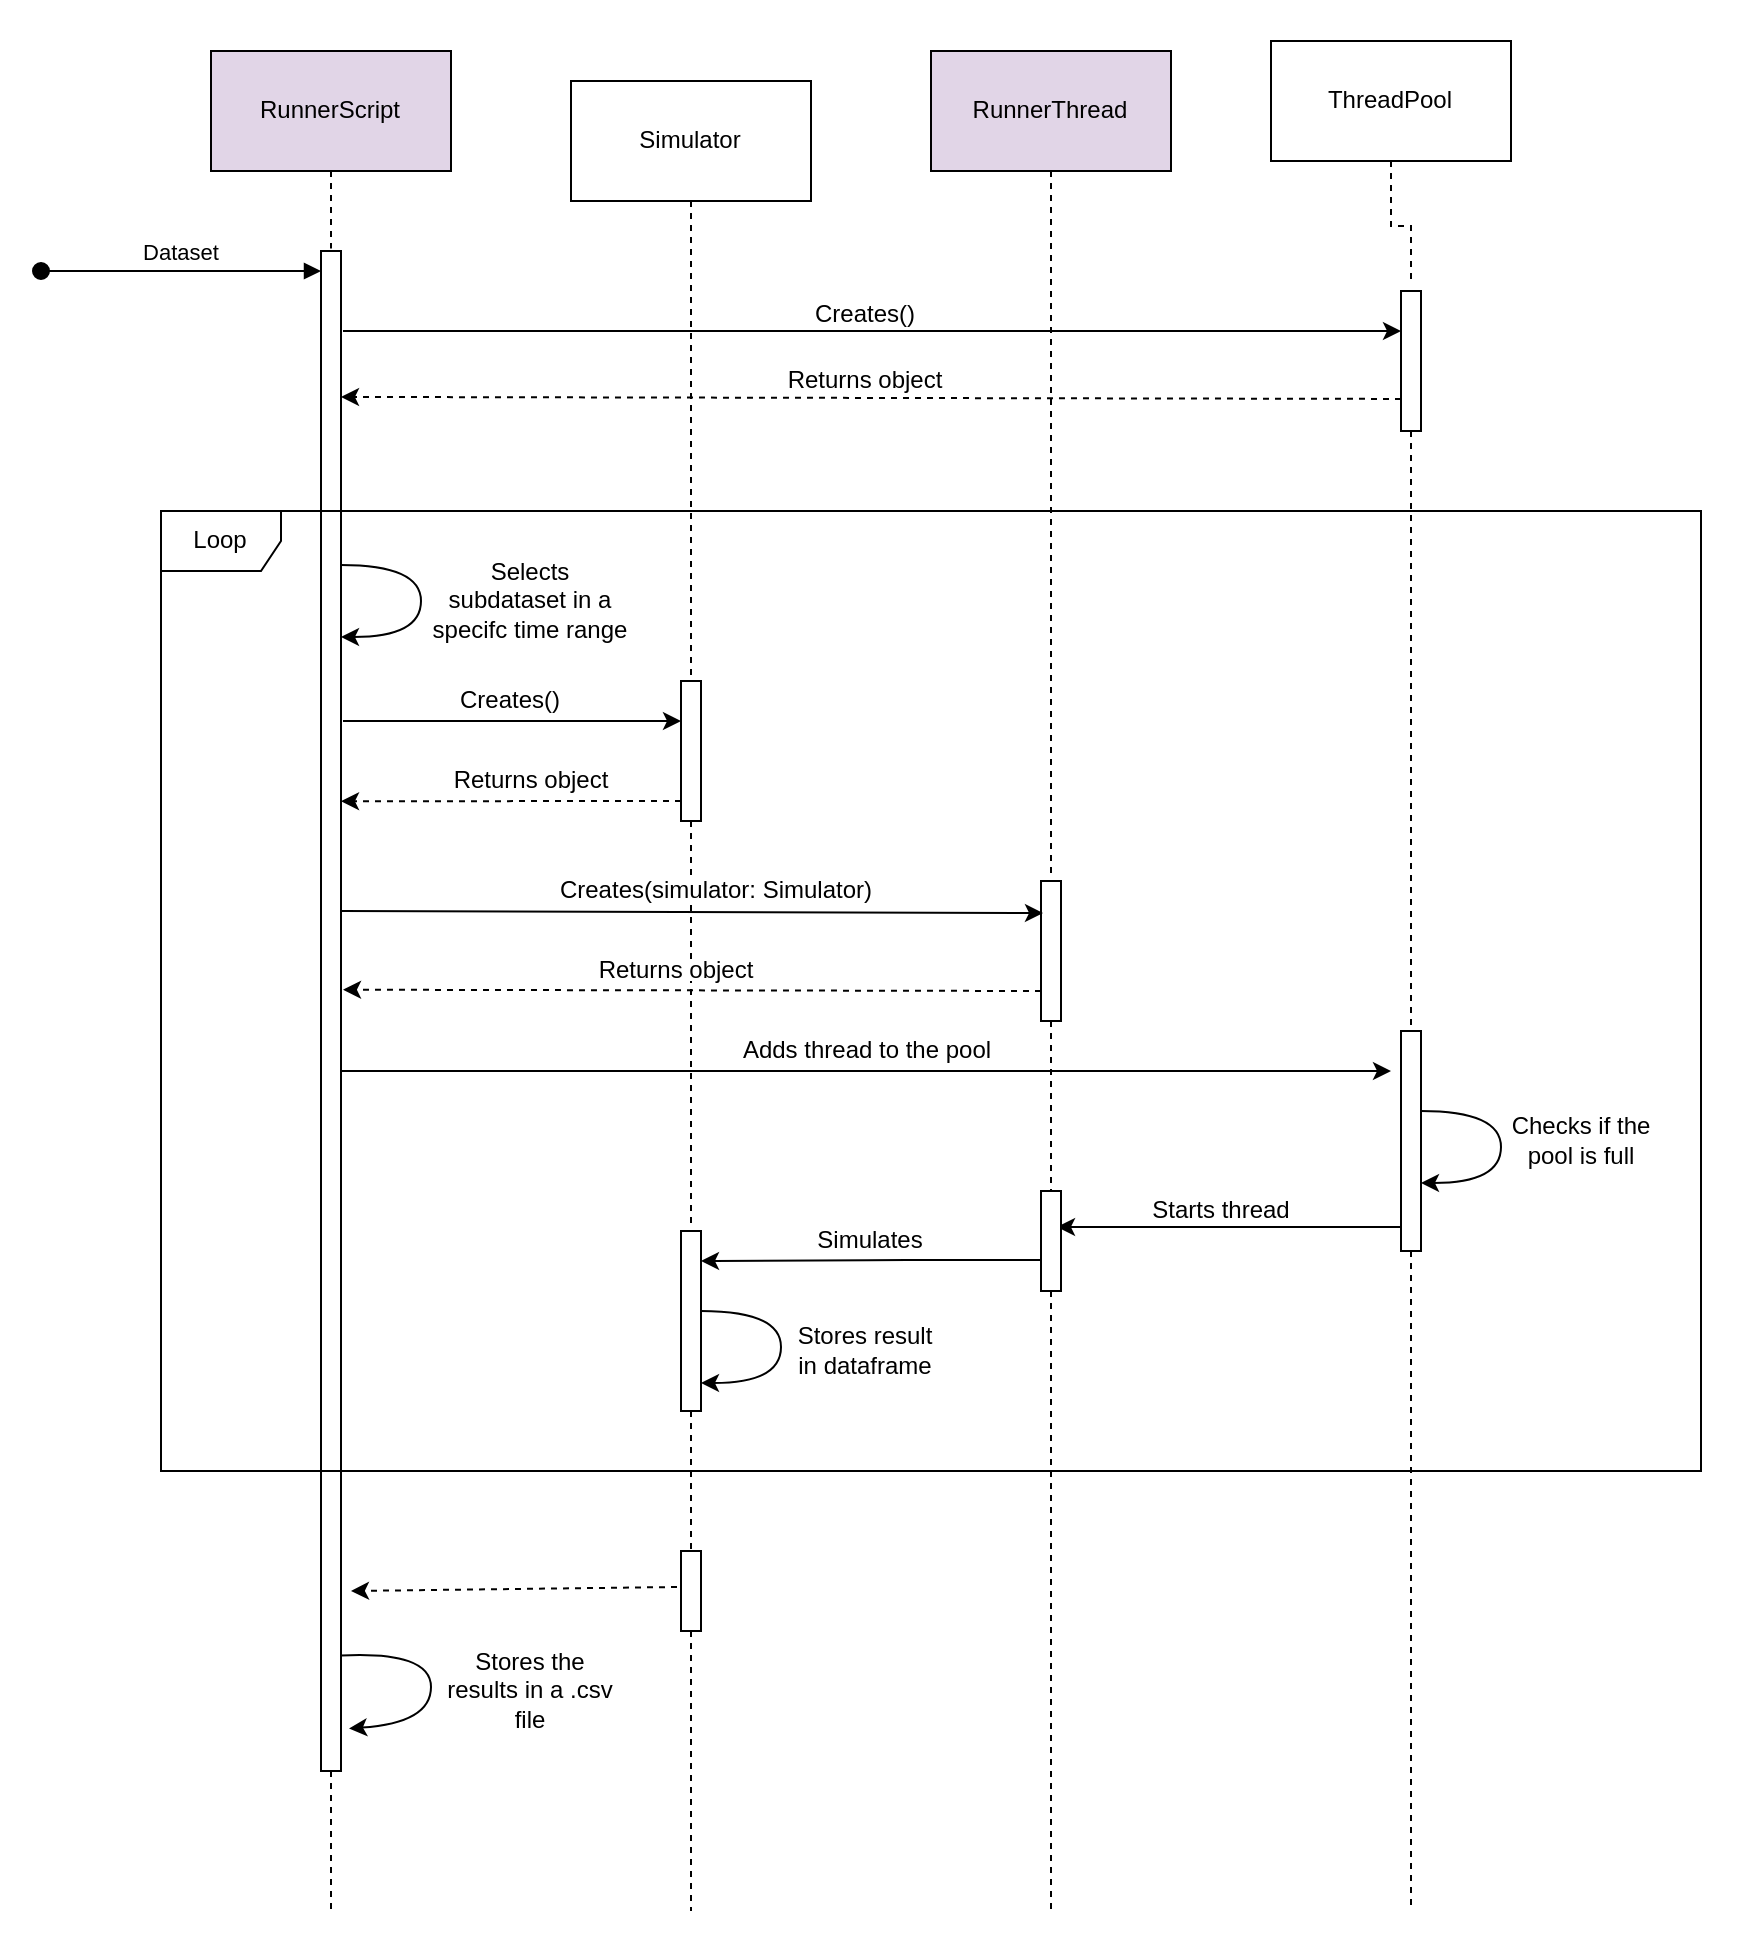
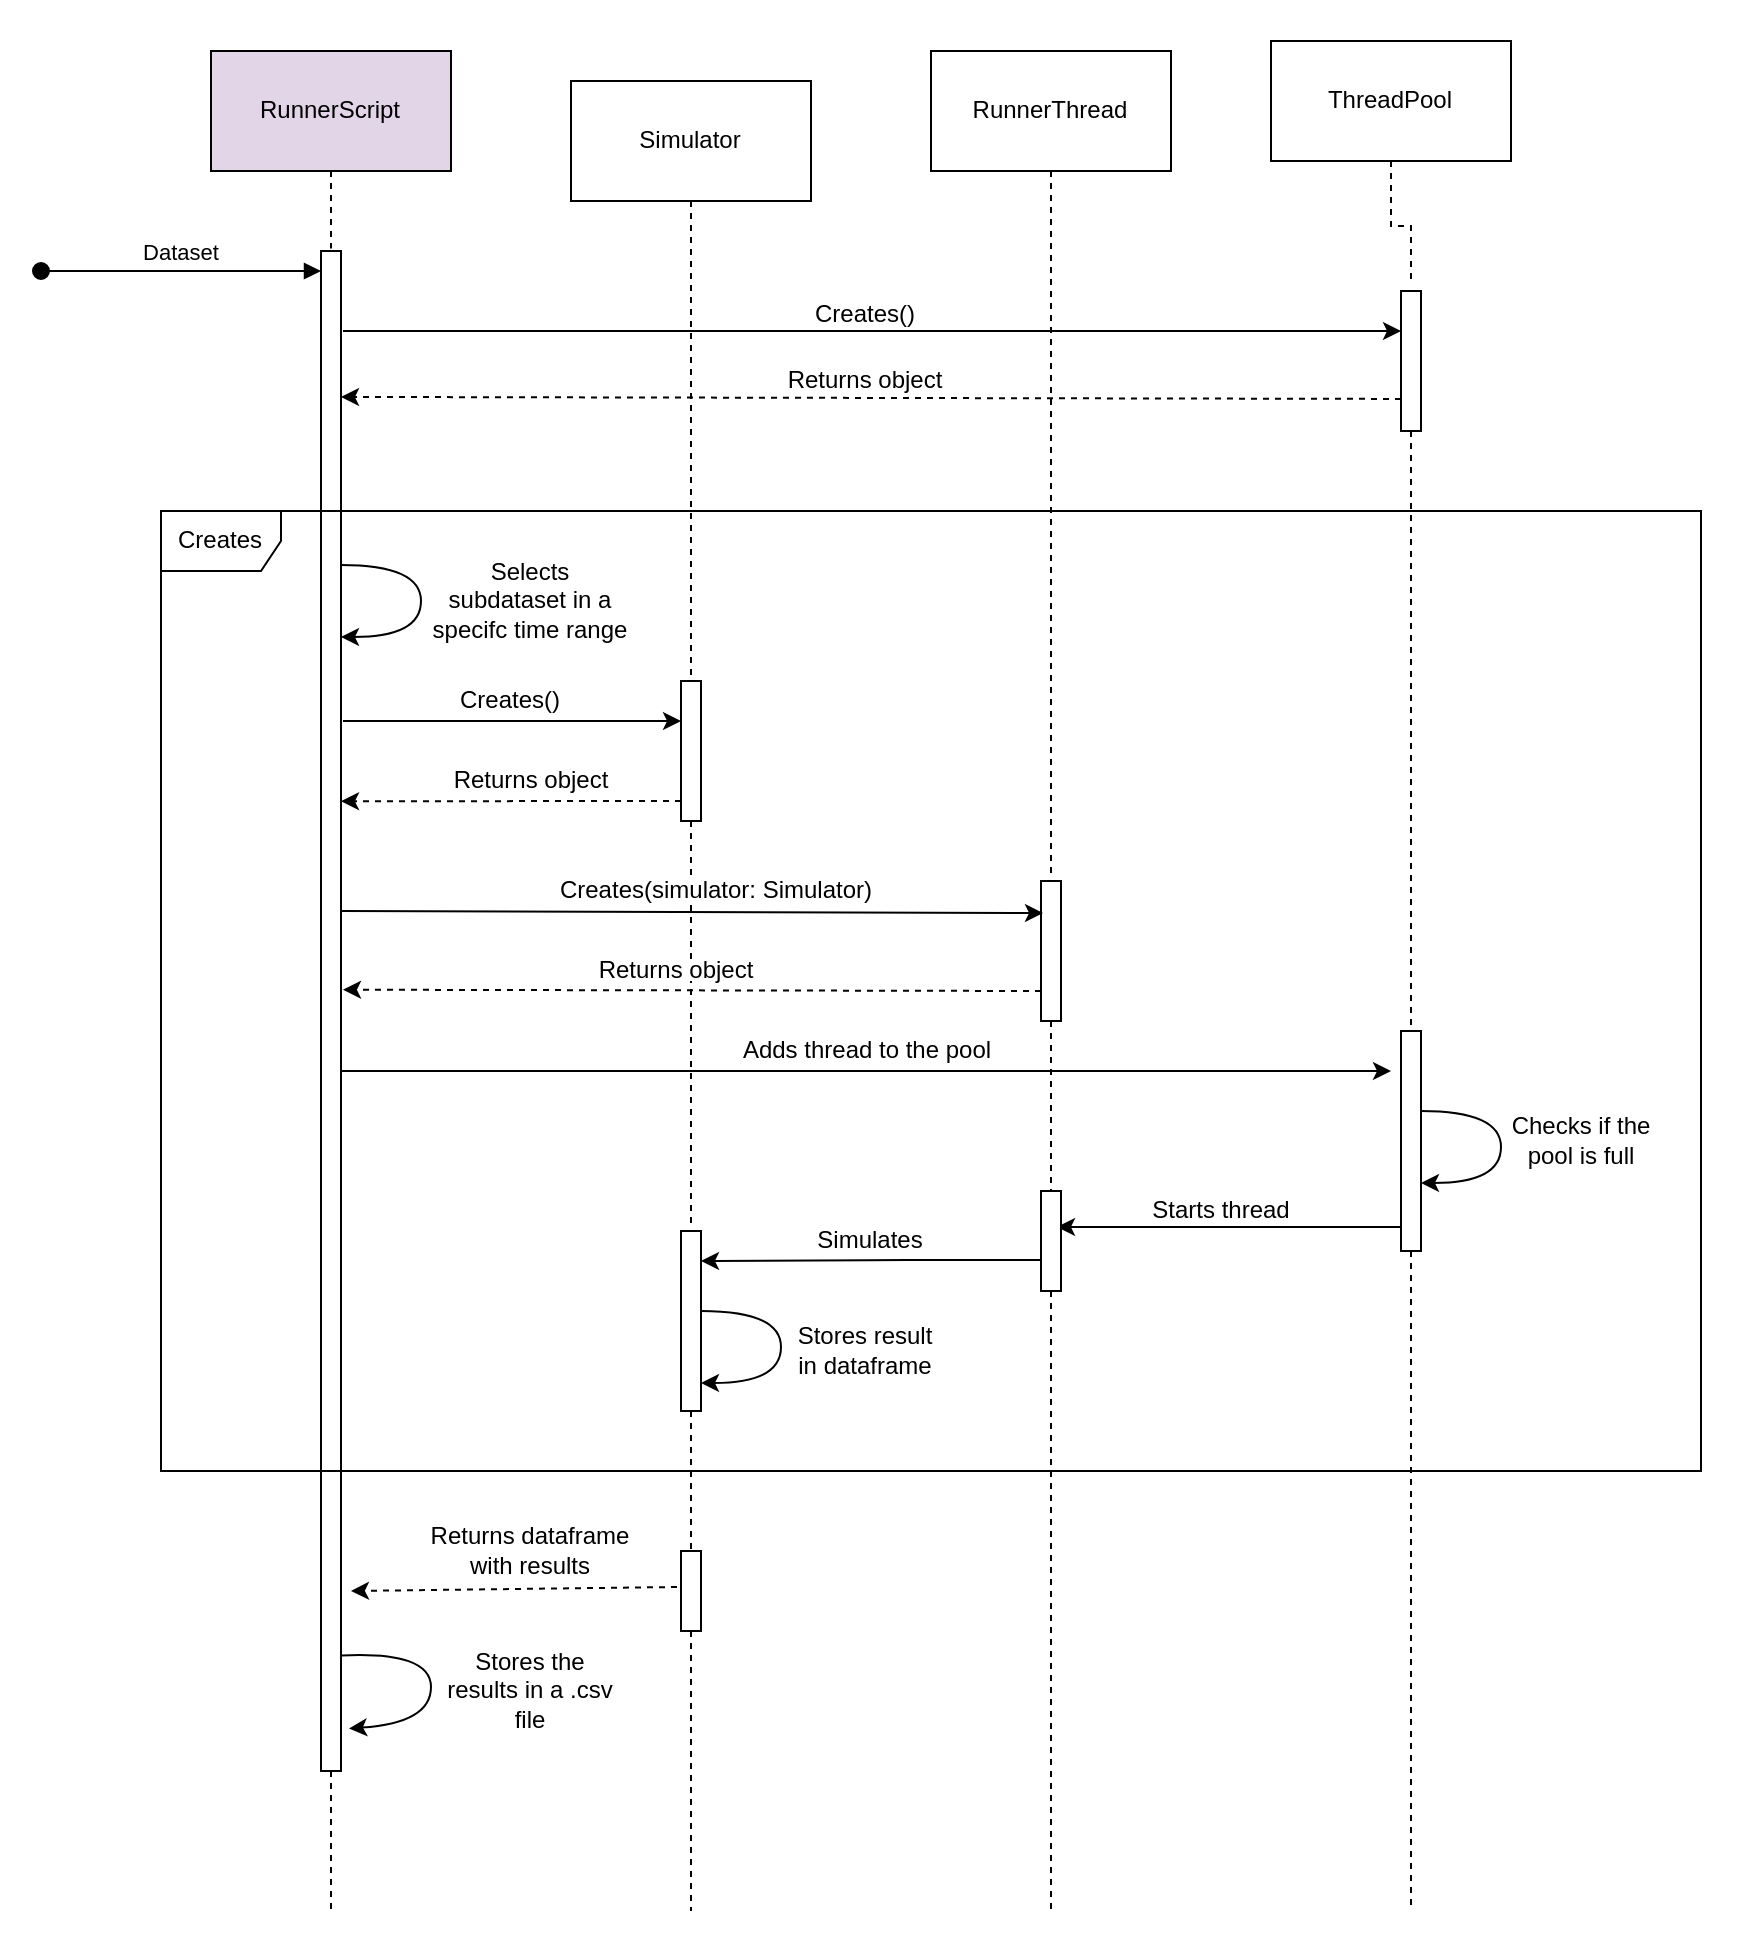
(1051, 111) -> (1051, 111)
(221, 541) -> (221, 541)
none -> (531, 1551)
